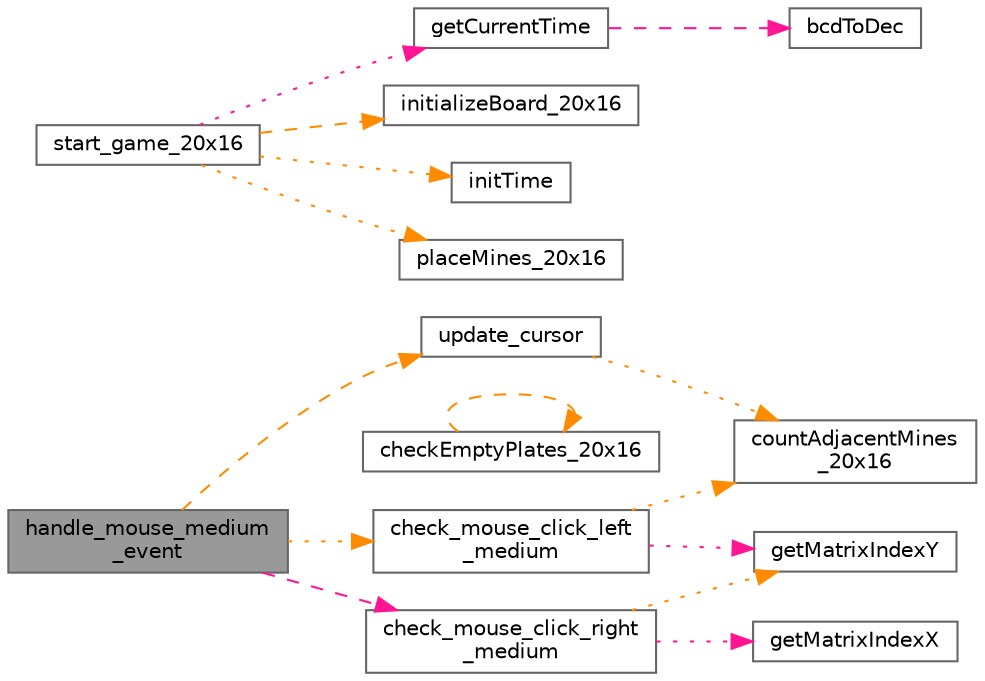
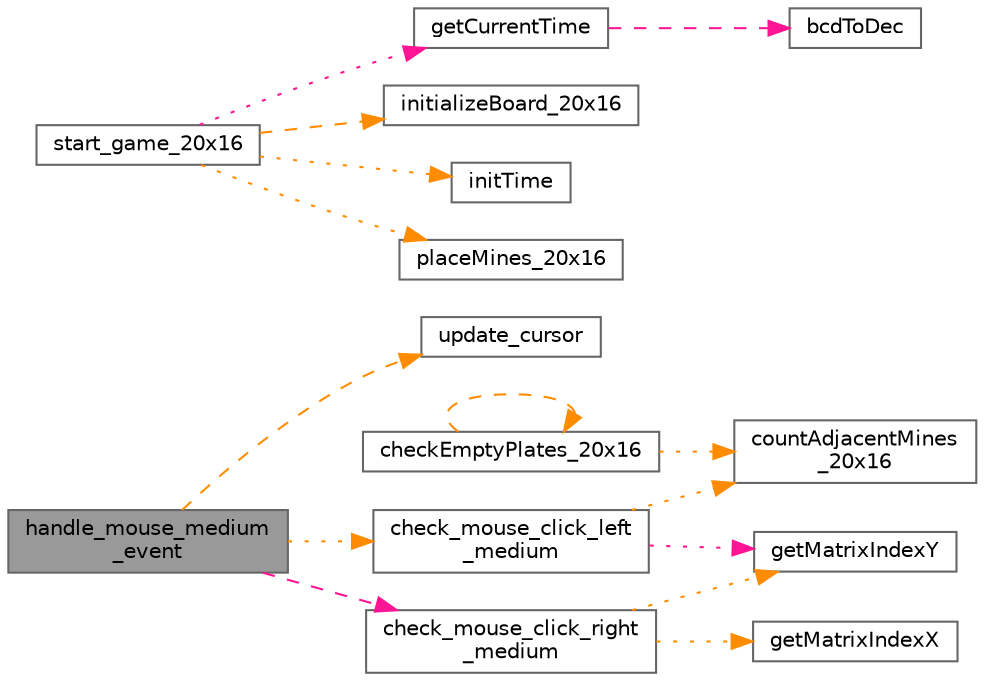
(676, 382) -> (686, 452)
(694, 641) -> (694, 641)
